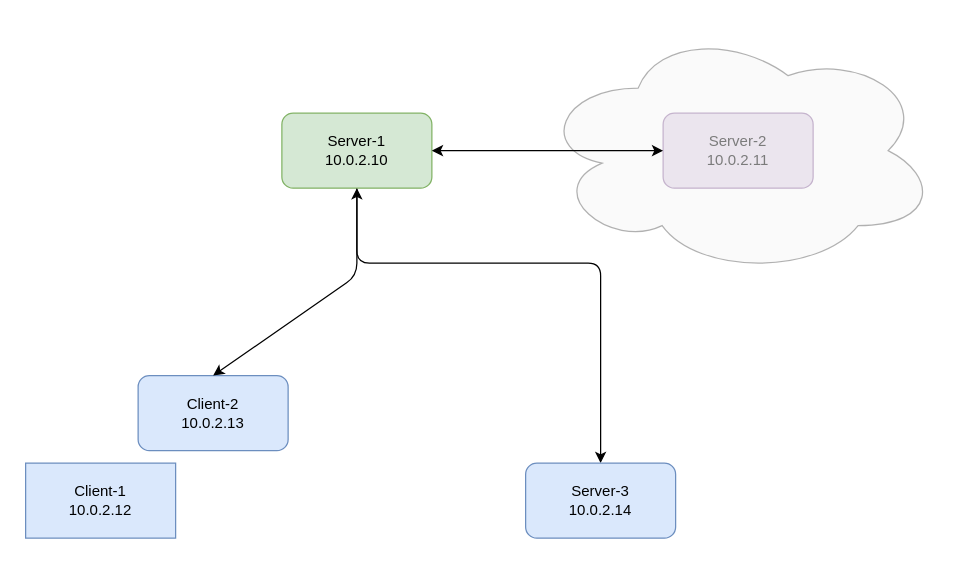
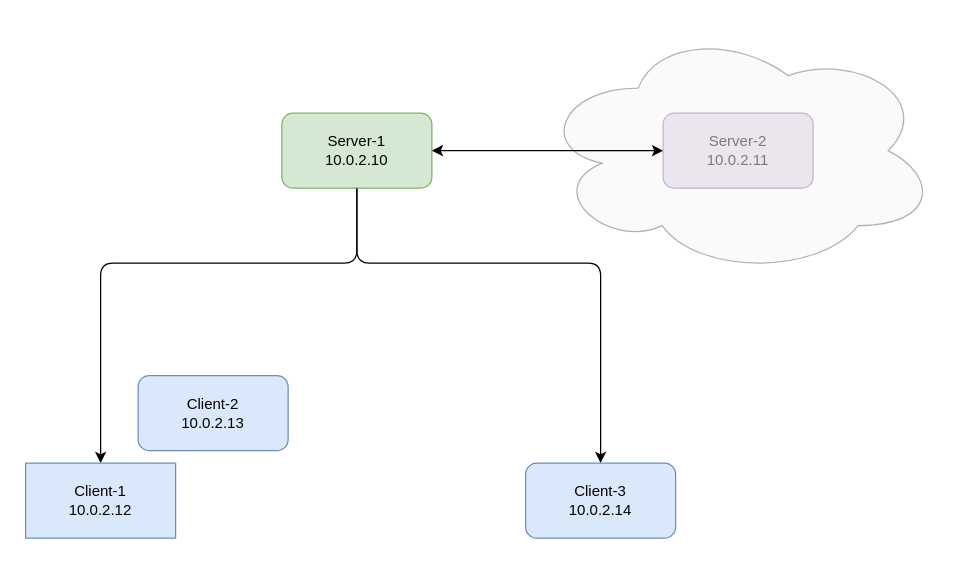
none -> (135, 263)
(292, 321) -> none
(601, 501) -> (601, 501)
